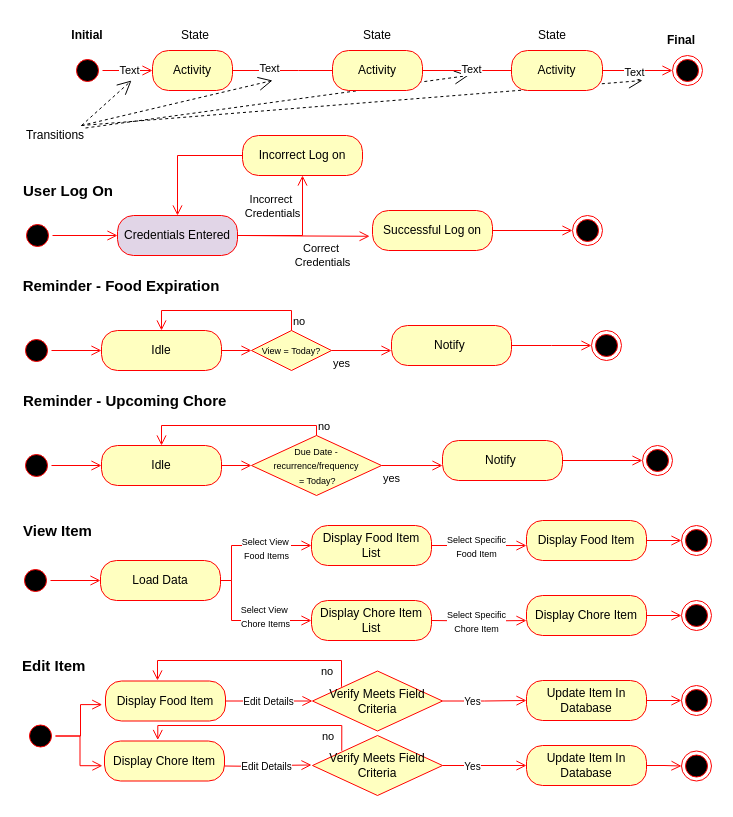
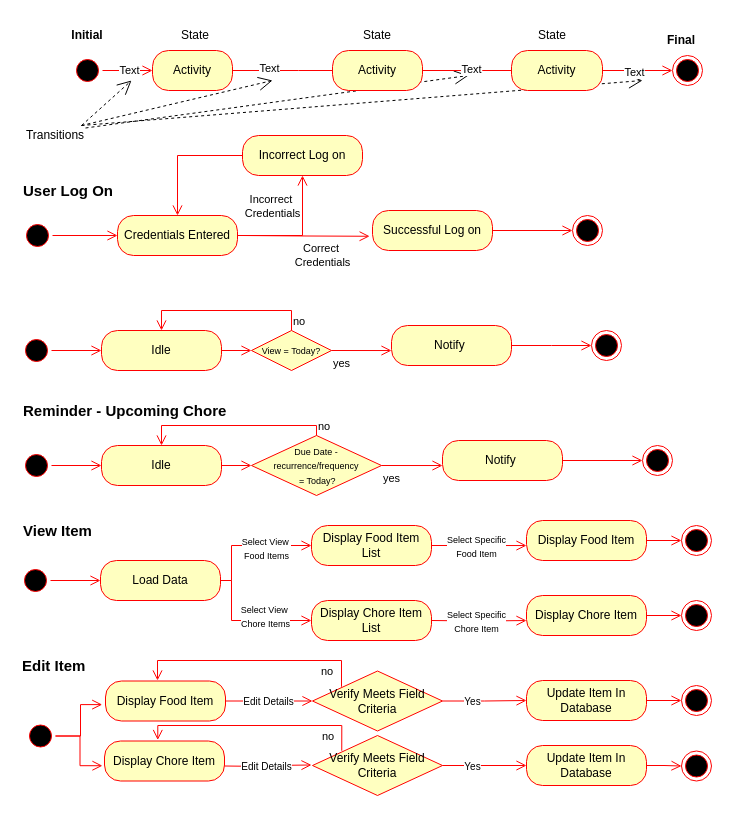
(178, 236) -> (178, 236)
(122, 286) -> none
(131, 401) -> (131, 411)
